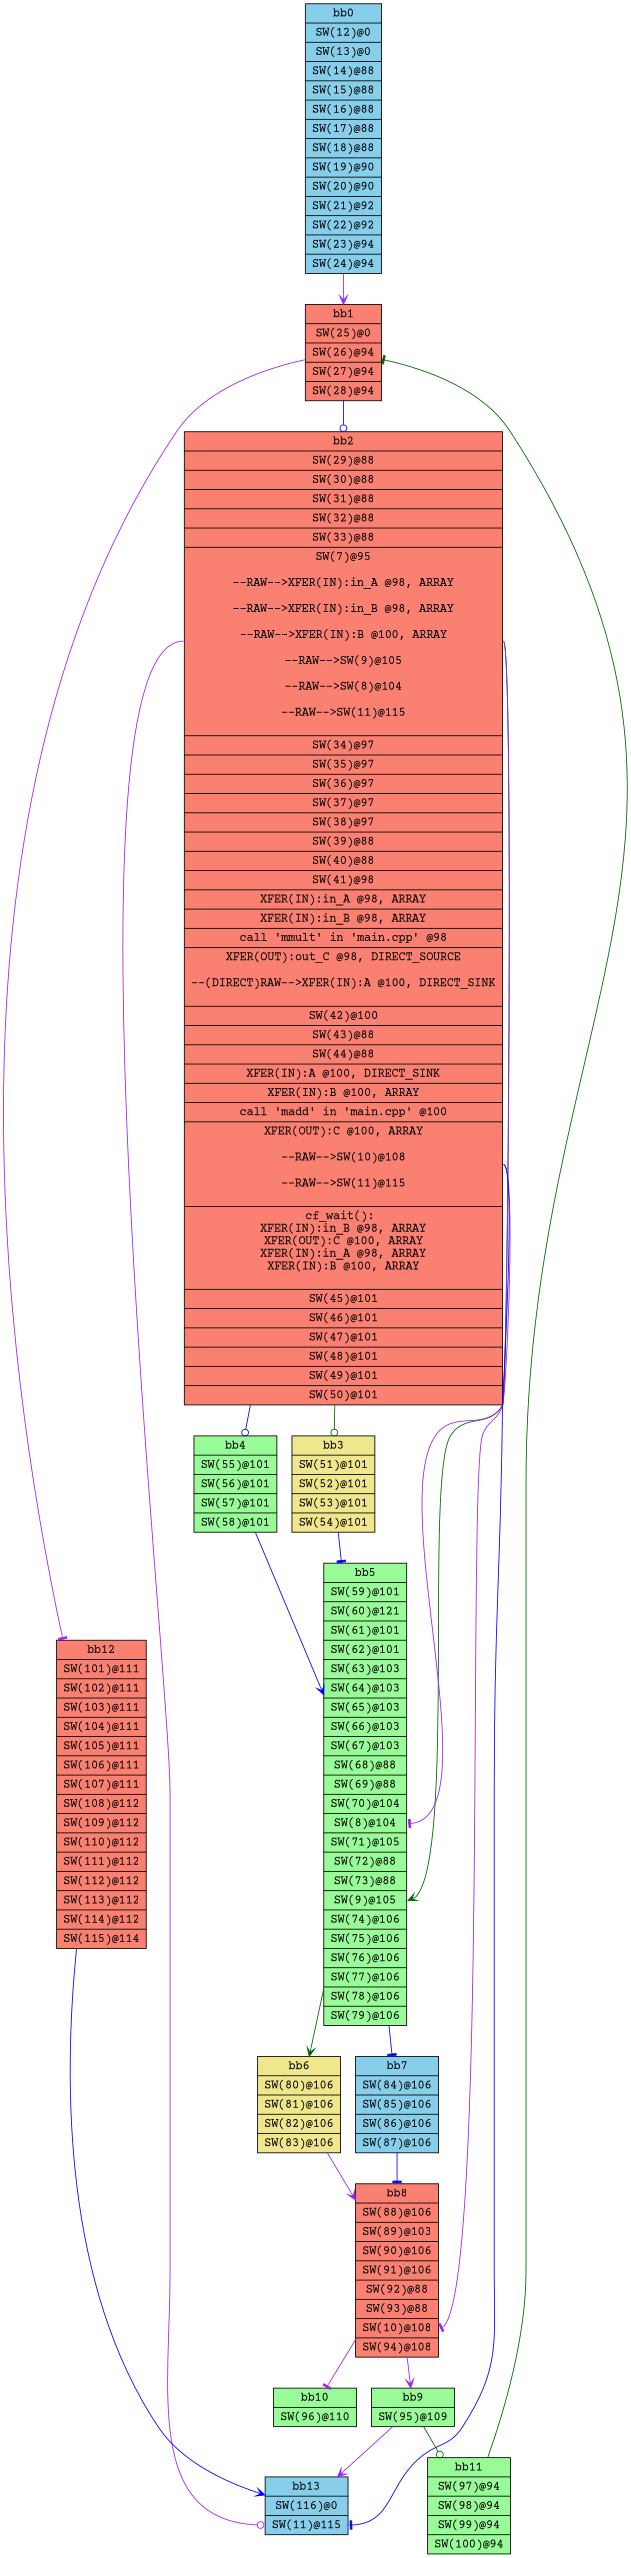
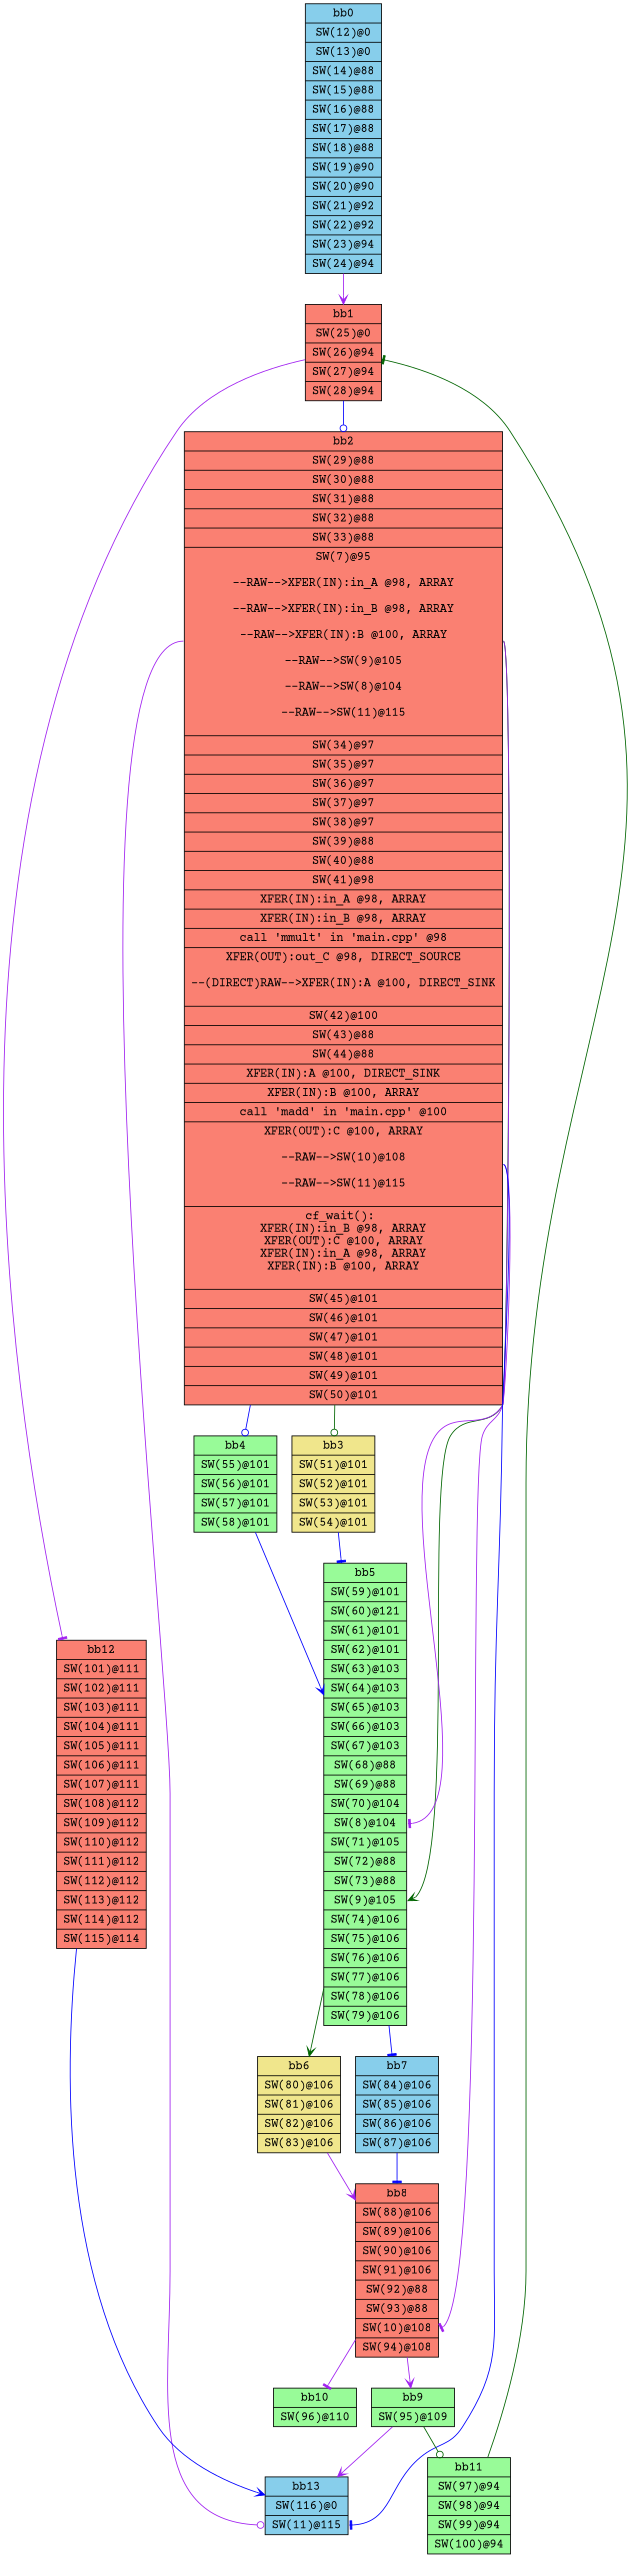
(397, 2232) -> (397, 2232)
